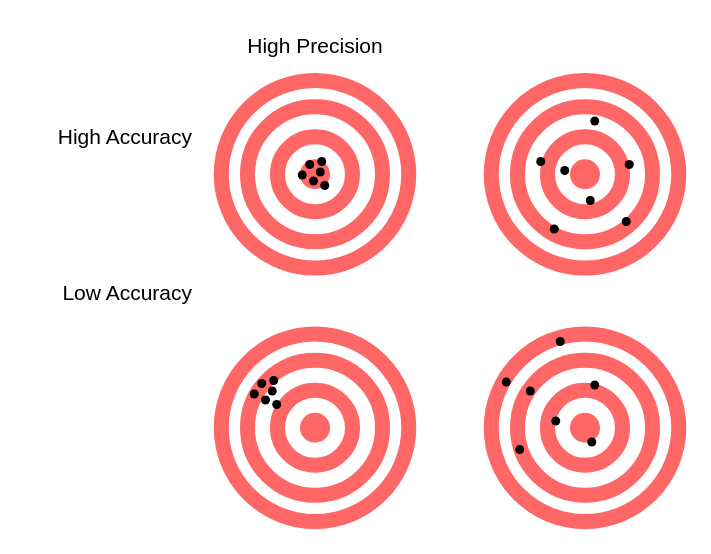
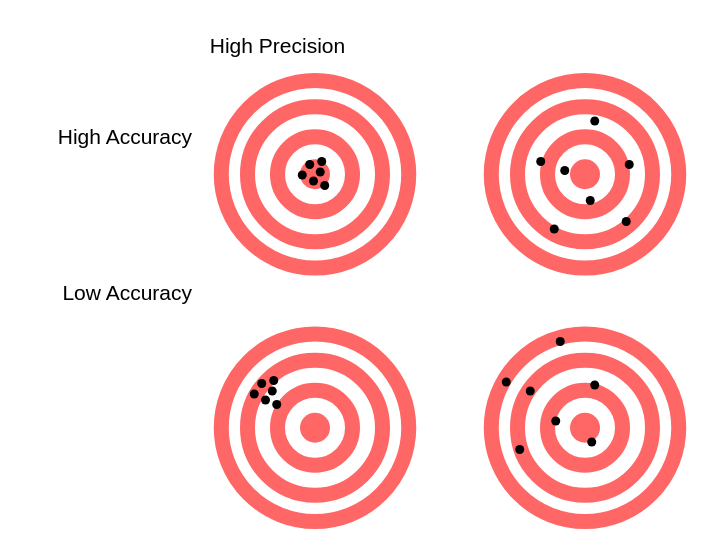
(315, 46) -> (278, 46)
